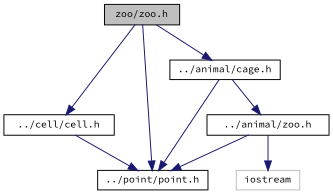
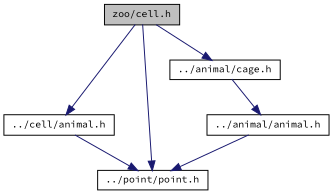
(142, 15) -> (142, 15)
(192, 121) -> none
(59, 125) -> (59, 125)
(268, 125) -> (268, 125)
(268, 180) -> none
